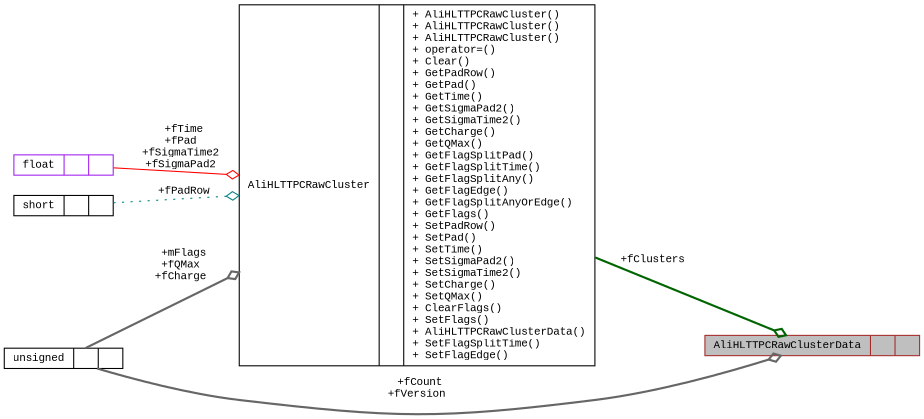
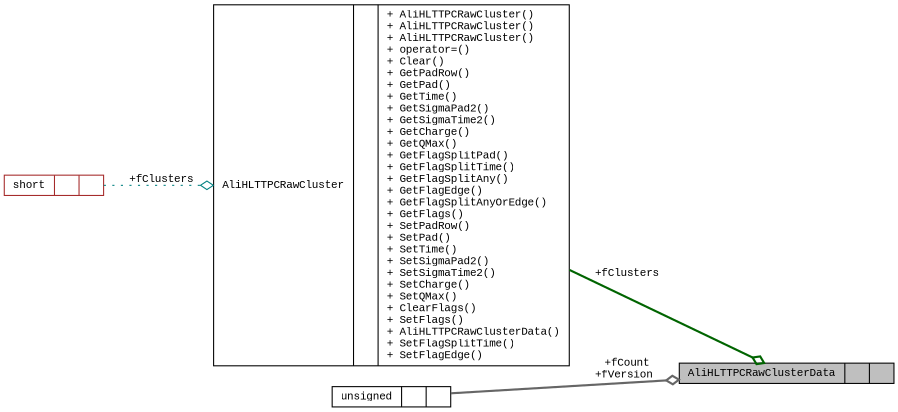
(64, 165) -> none
(181, 191) -> (159, 179)
(64, 206) -> (54, 185)
(156, 313) -> none
(812, 346) -> (787, 373)
